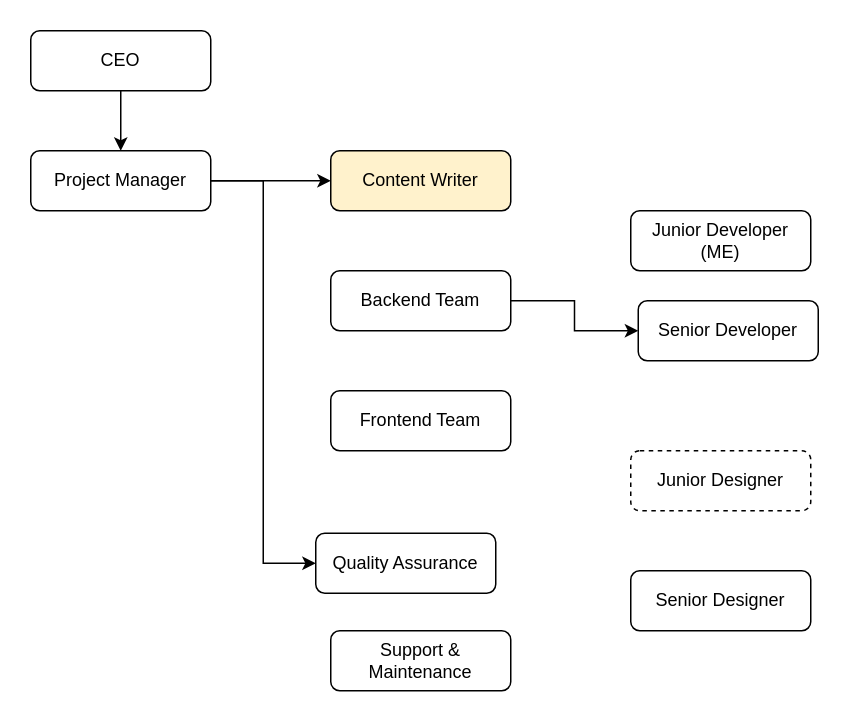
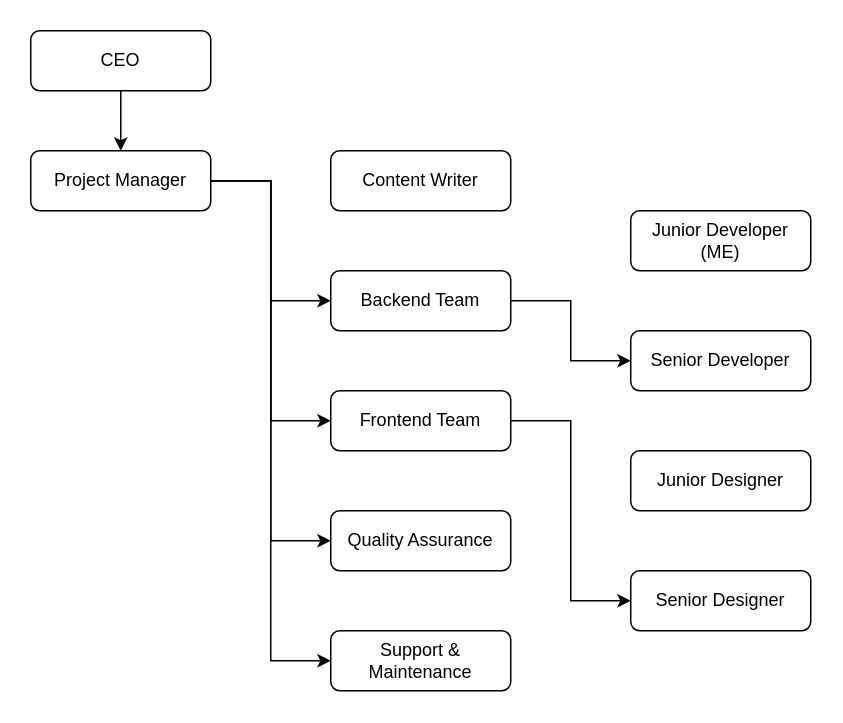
(297, 181) -> none
(421, 181) -> (421, 181)
none -> (297, 301)
(728, 331) -> (721, 361)
none -> (297, 421)
(721, 481) -> (721, 481)
none -> (571, 506)
(406, 563) -> (421, 541)
none -> (271, 627)
